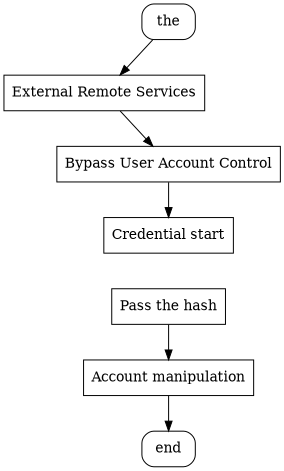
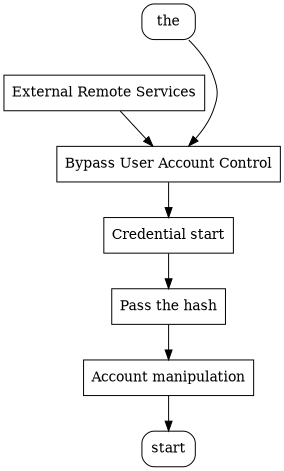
(140, 54) -> (217, 88)
none -> (169, 266)
(169, 449) -> (169, 449)
